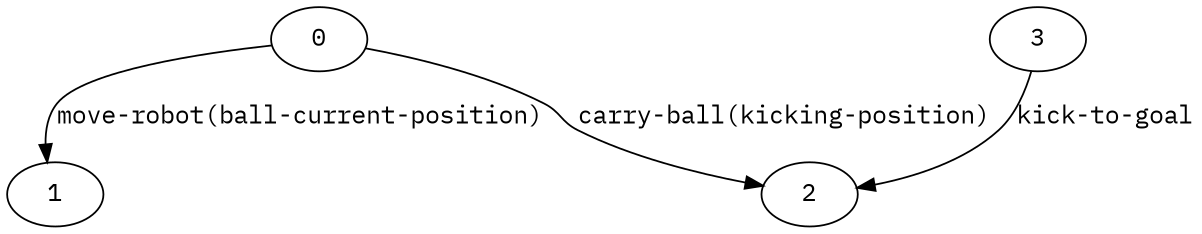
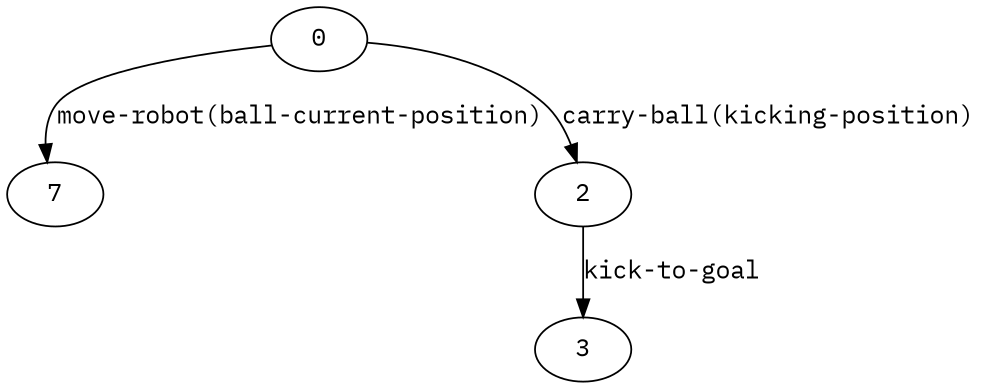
(971, 150) -> (583, 263)
(55, 194) -> (55, 194)
